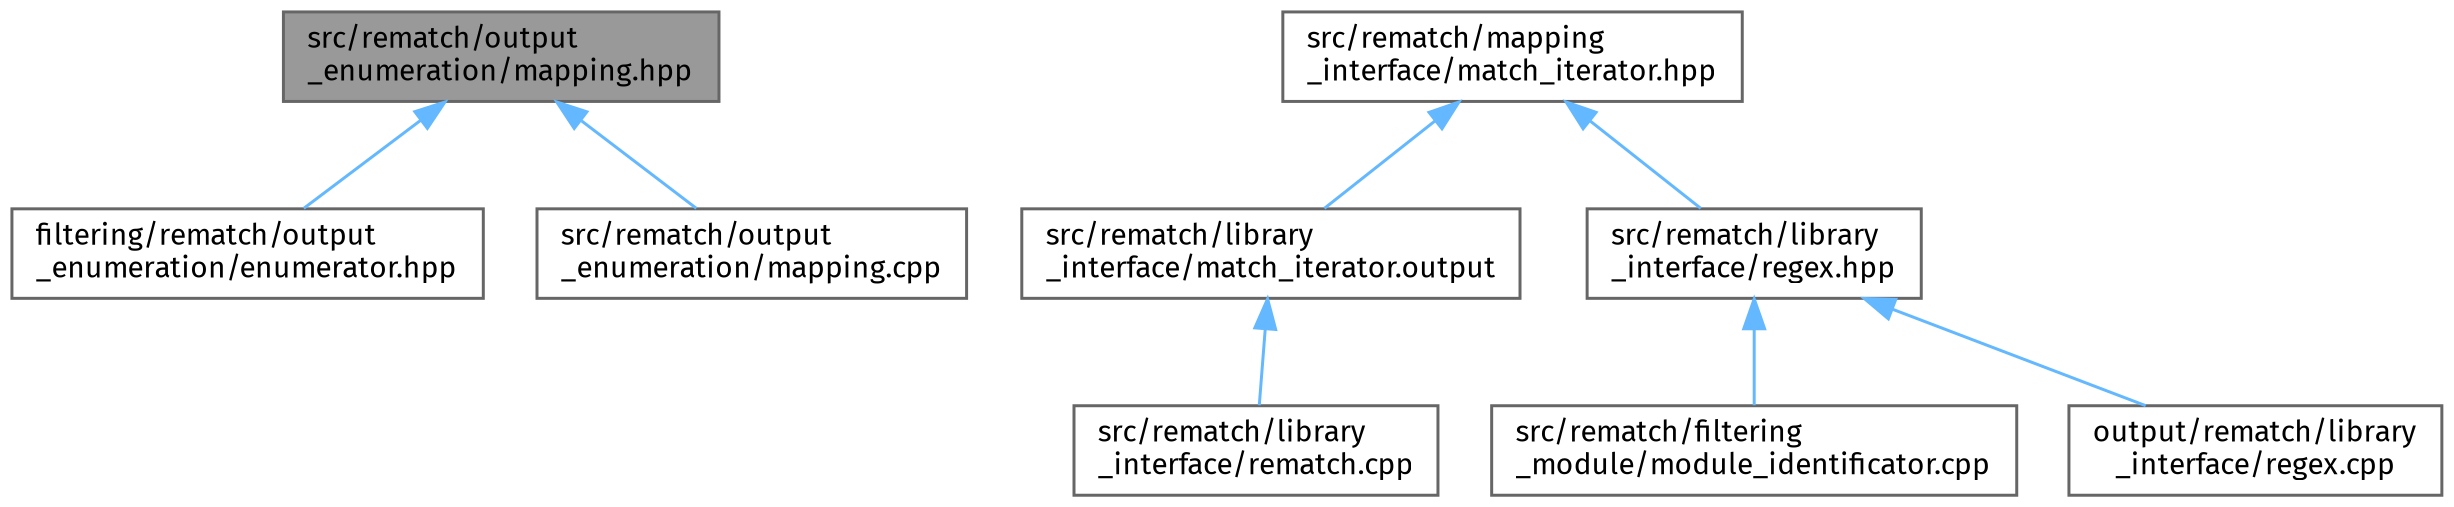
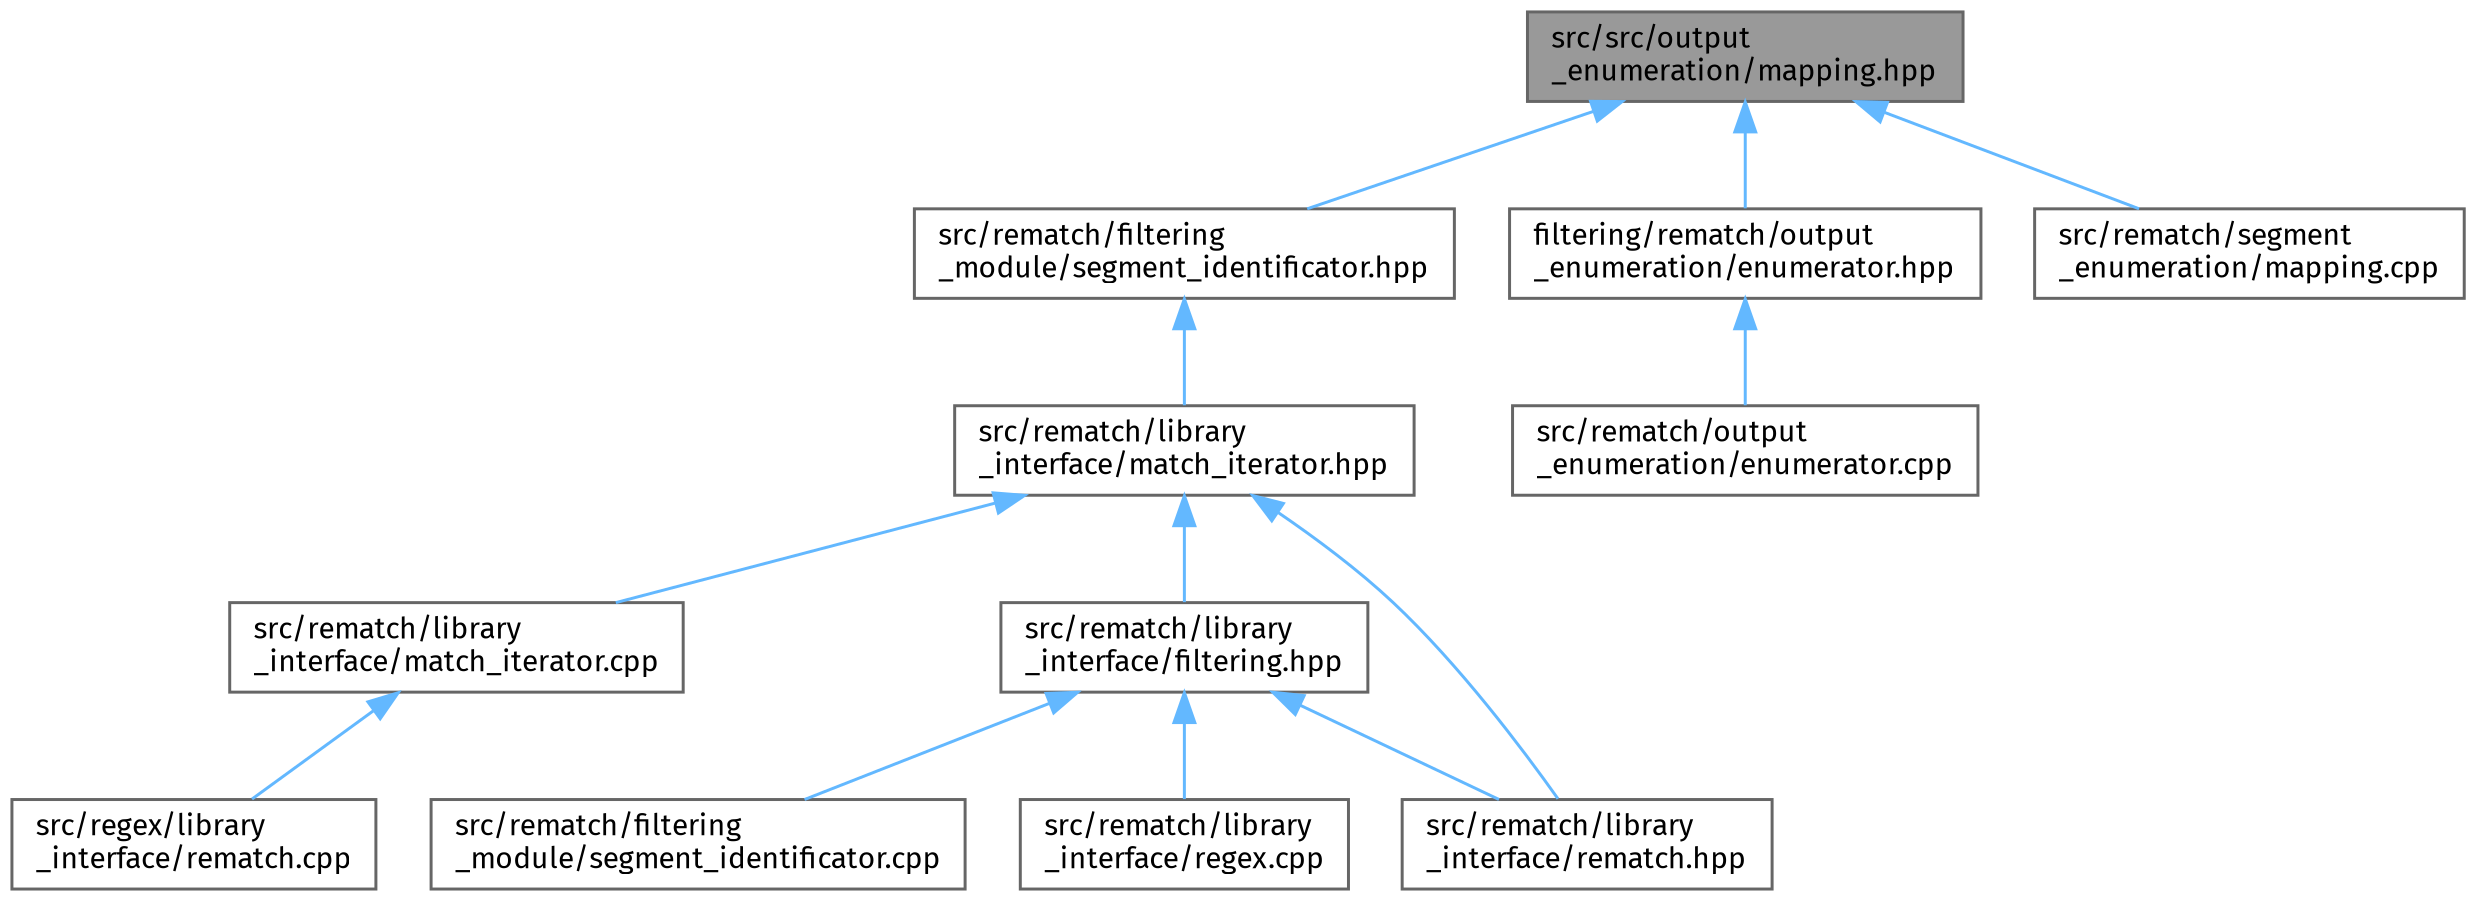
(501, 57) -> (1745, 57)
(1513, 57) -> (1184, 450)
(752, 254) -> (2249, 254)
none -> (1184, 254)
(1271, 254) -> (456, 647)
(1754, 254) -> (1184, 647)
(1256, 450) -> (194, 844)
none -> (1745, 450)
(1754, 450) -> (698, 844)
(2255, 450) -> (1184, 844)
none -> (1587, 844)
